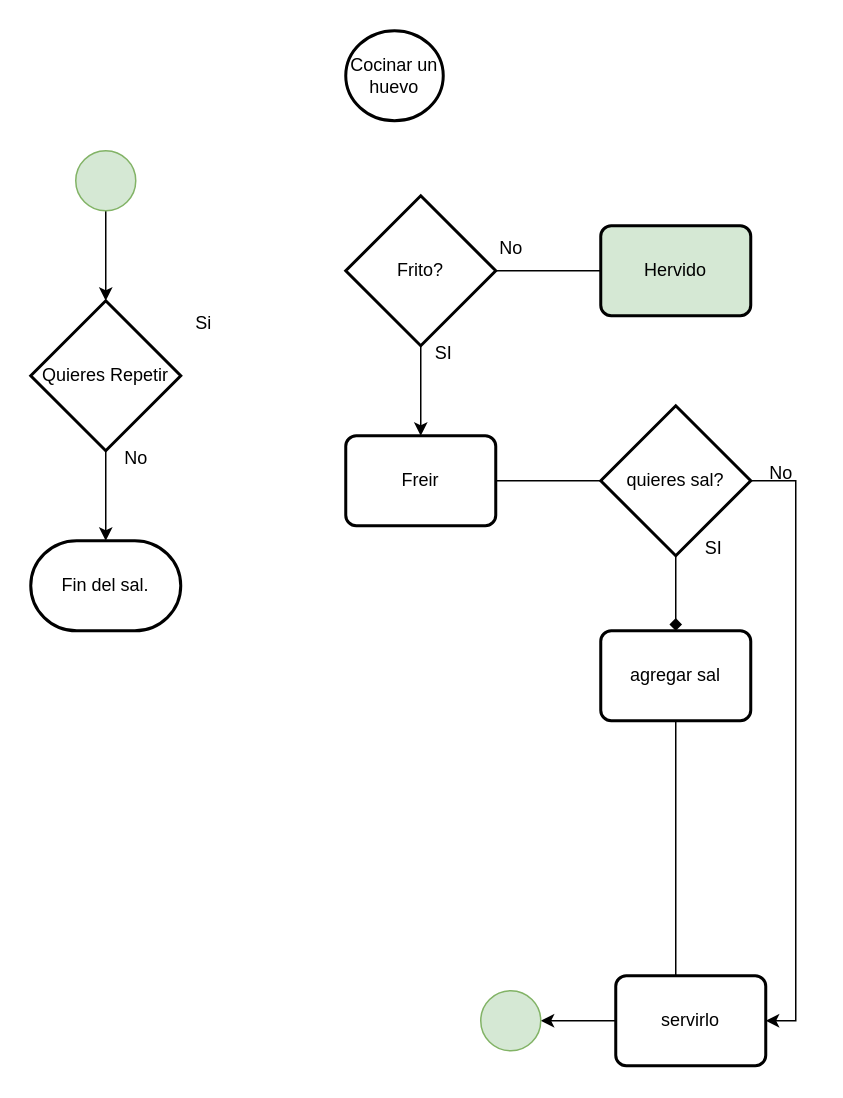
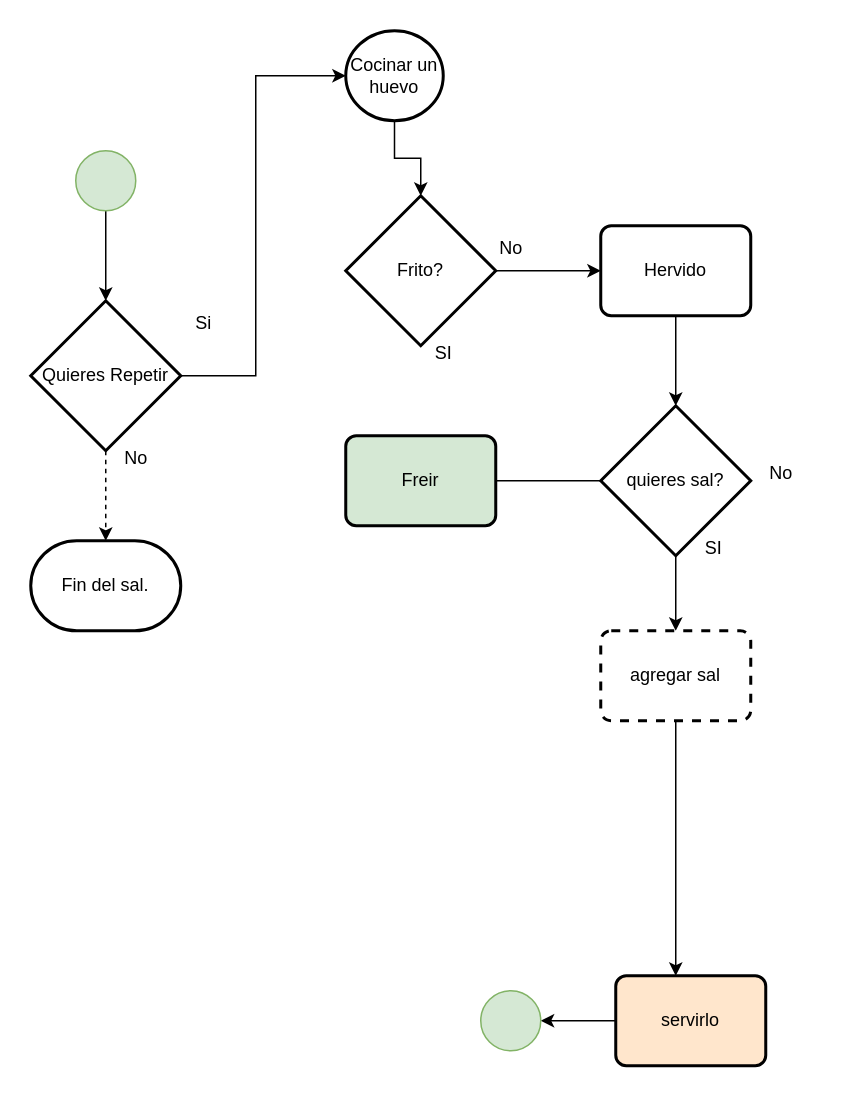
none -> (403, 158)
none -> (256, 224)
(593, 271) -> (589, 271)
(676, 271) -> (676, 271)
none -> (676, 356)
(421, 386) -> none
(421, 481) -> (421, 481)
(106, 492) -> (106, 492)
(676, 618) -> (676, 619)
(676, 676) -> (676, 676)
(796, 738) -> none
(676, 968) -> (676, 964)
(691, 1021) -> (691, 1021)
